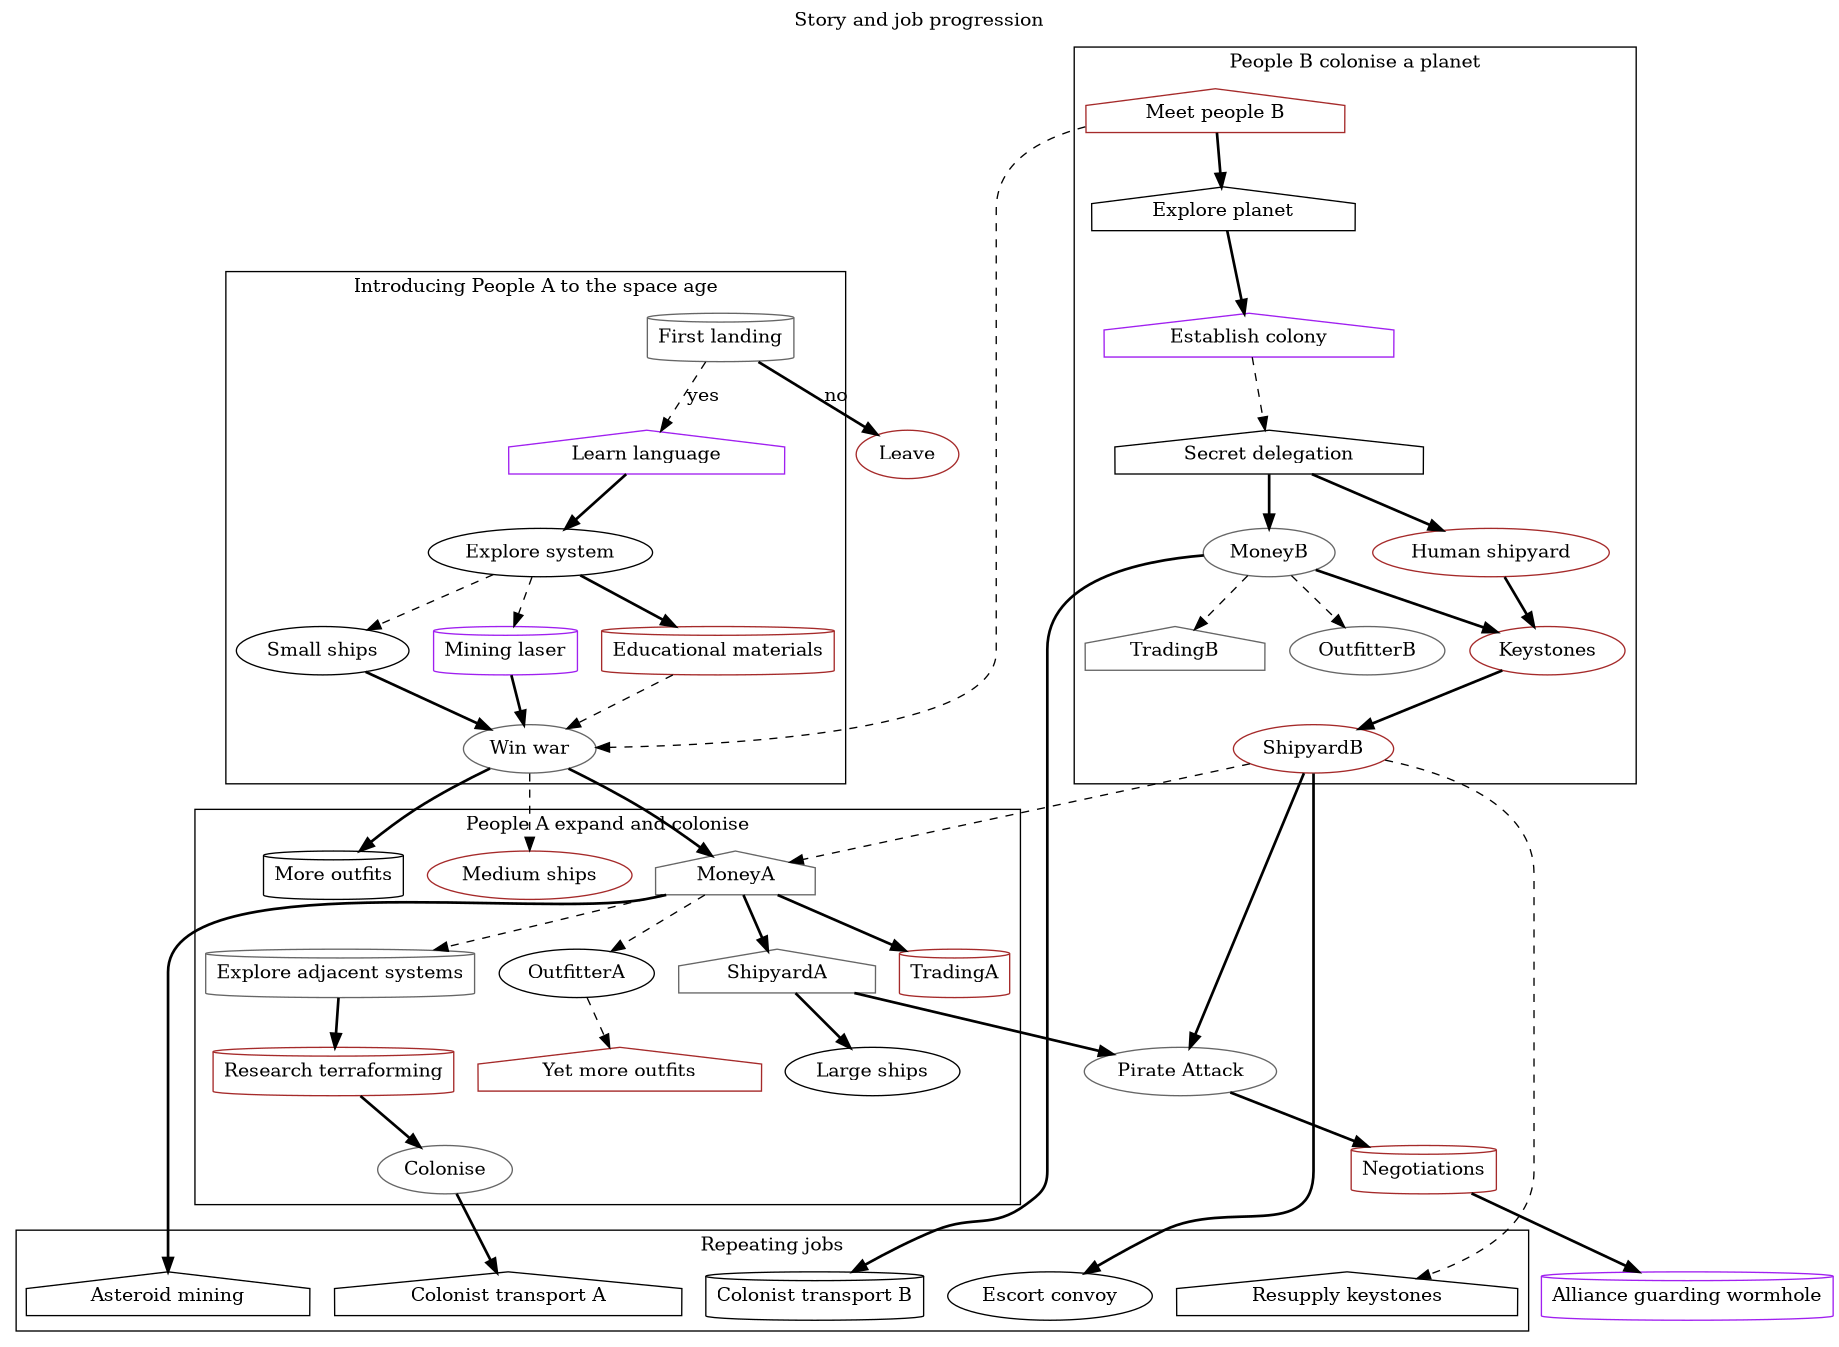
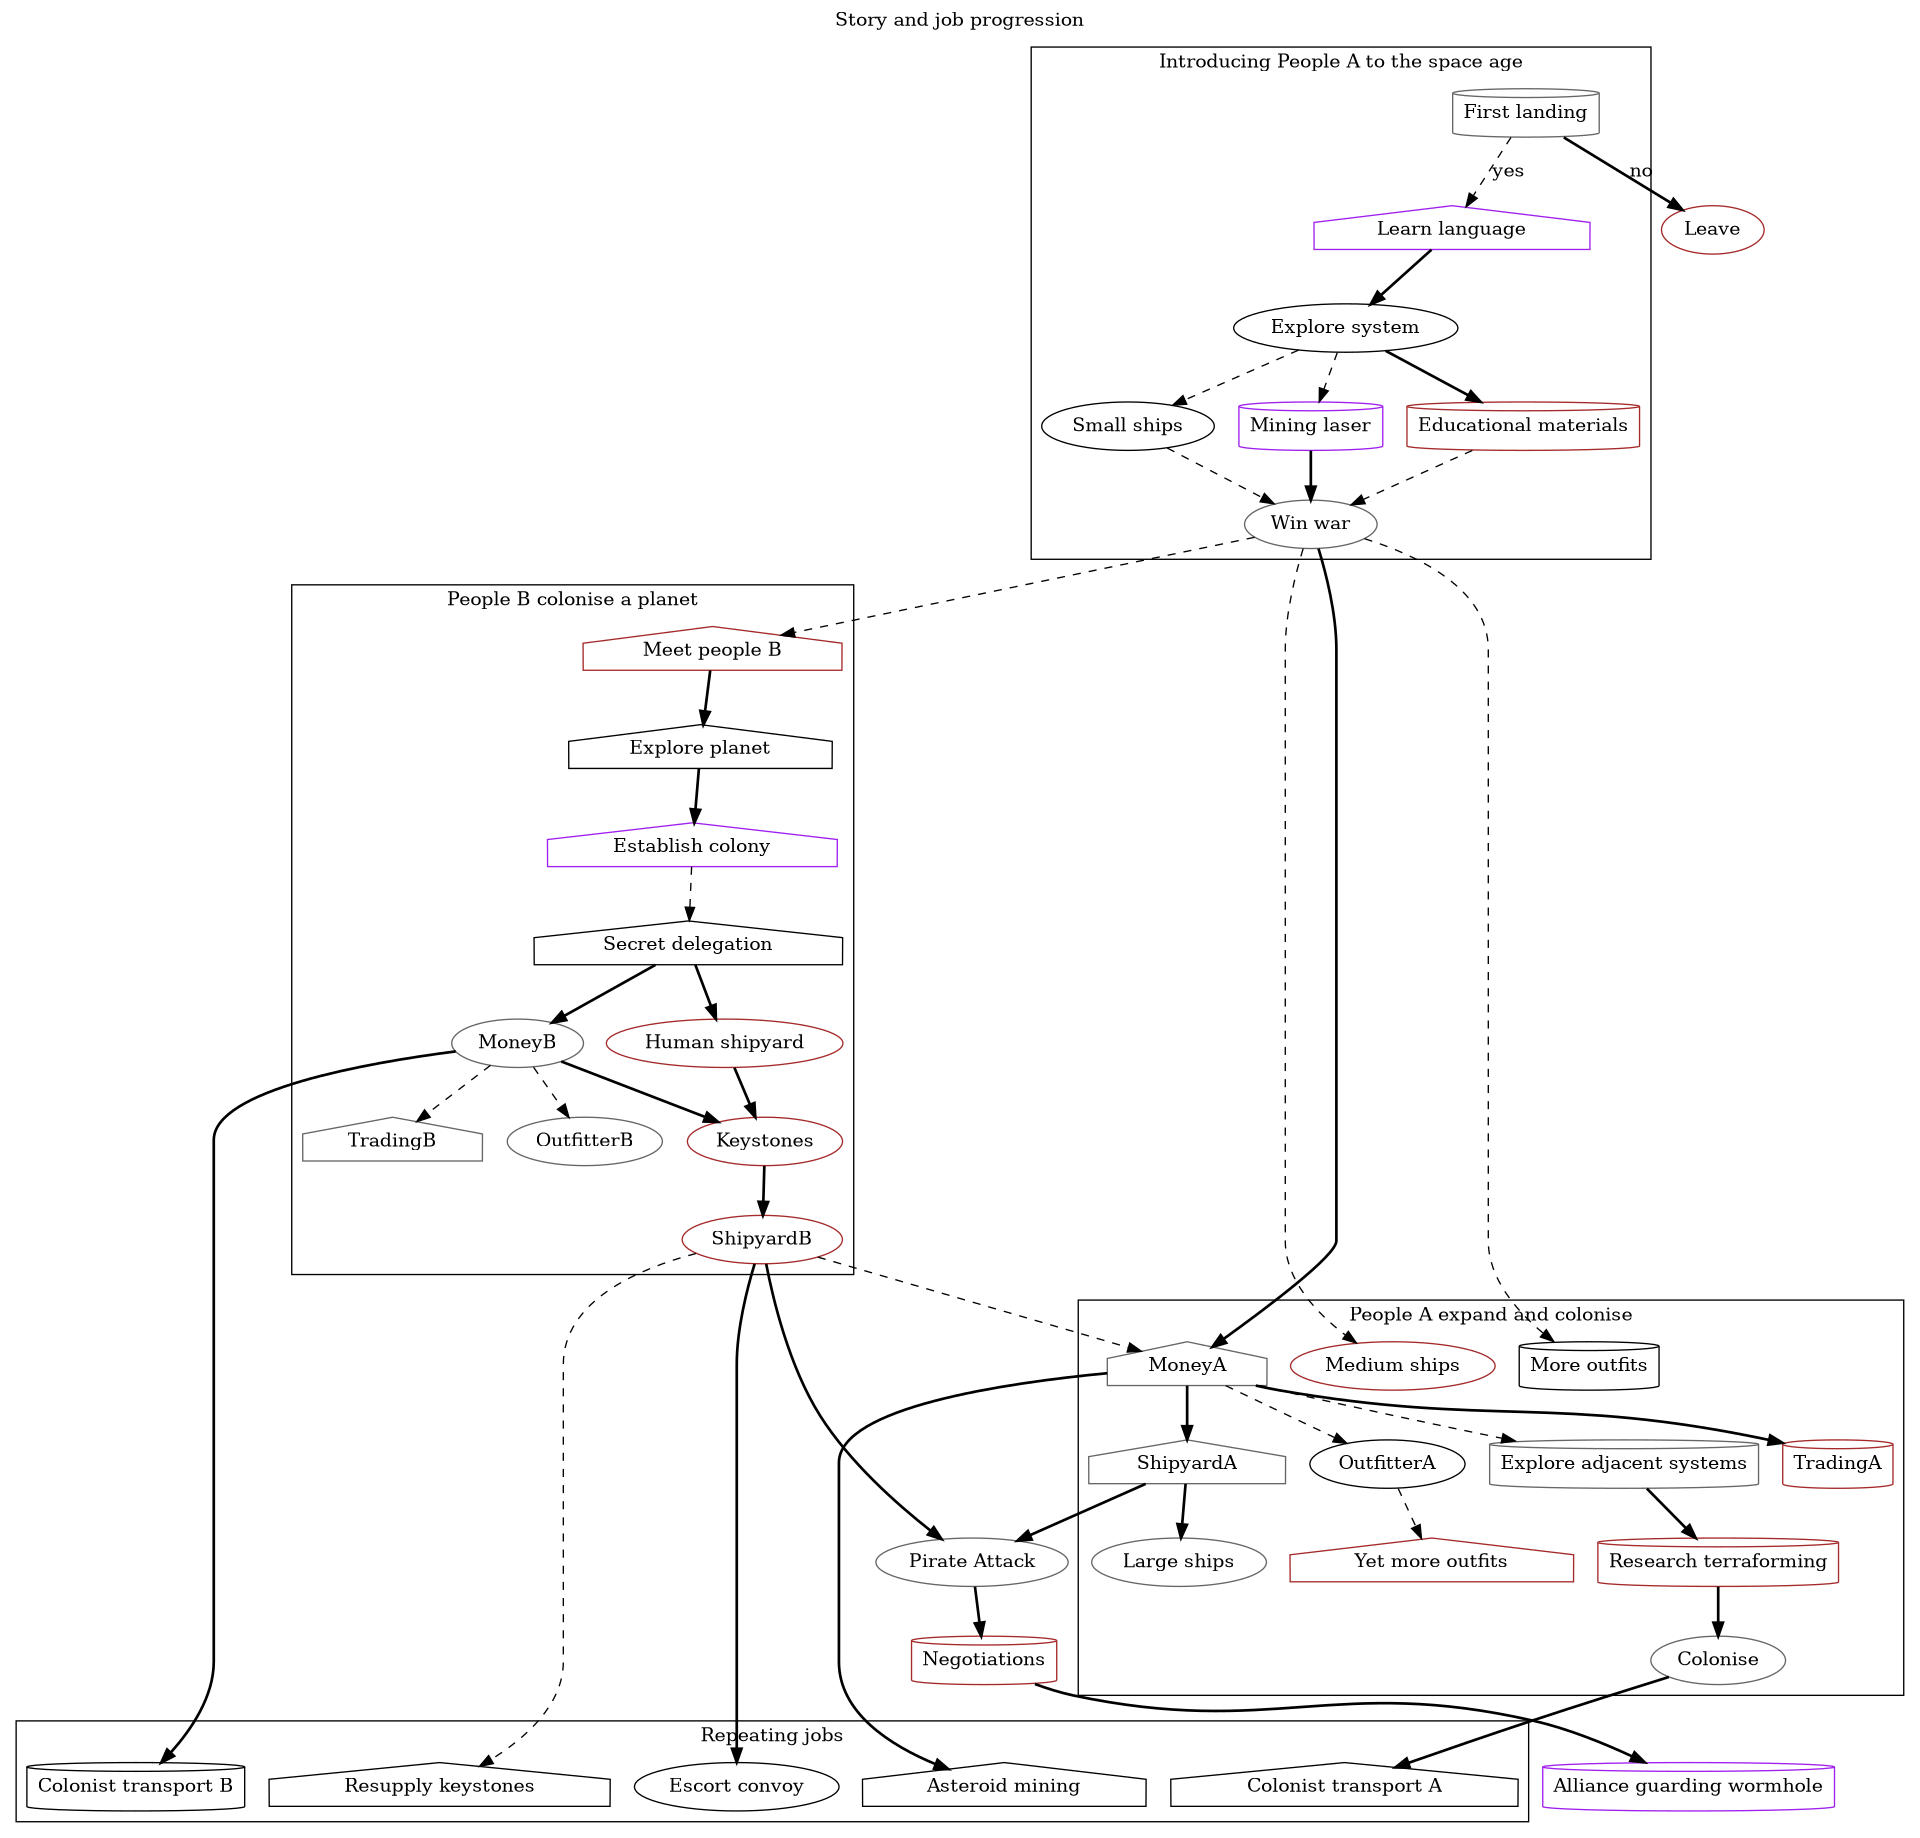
(996, 573) -> (1024, 585)
(422, 698) -> (1215, 473)
(431, 800) -> (1488, 912)
(873, 1072) -> (1179, 1562)
